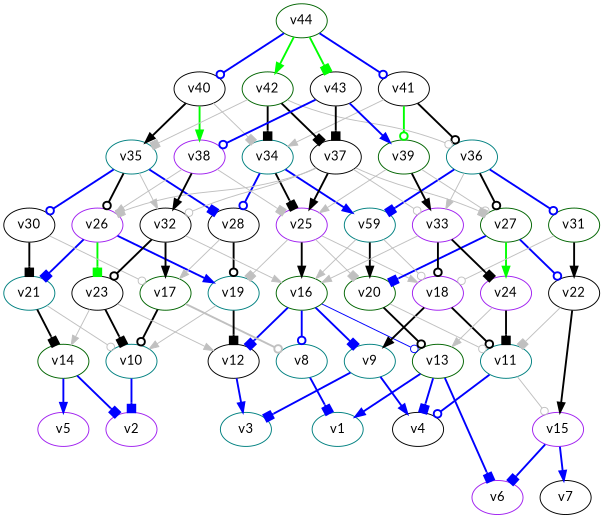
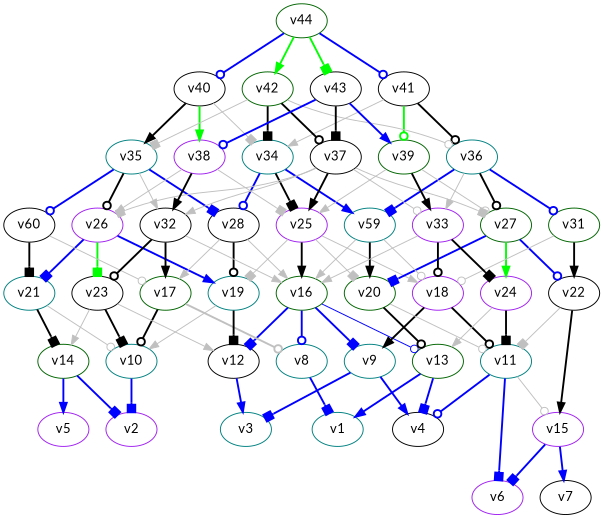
(299, 120) -> (299, 120)
(239, 195) -> (239, 195)
(29, 225) -> (29, 225)
none -> (263, 255)
(466, 425) -> (502, 425)
